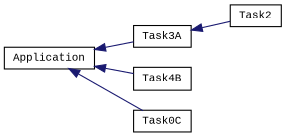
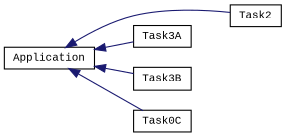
(216, 24) -> (150, 13)
(162, 79) -> (162, 79)
